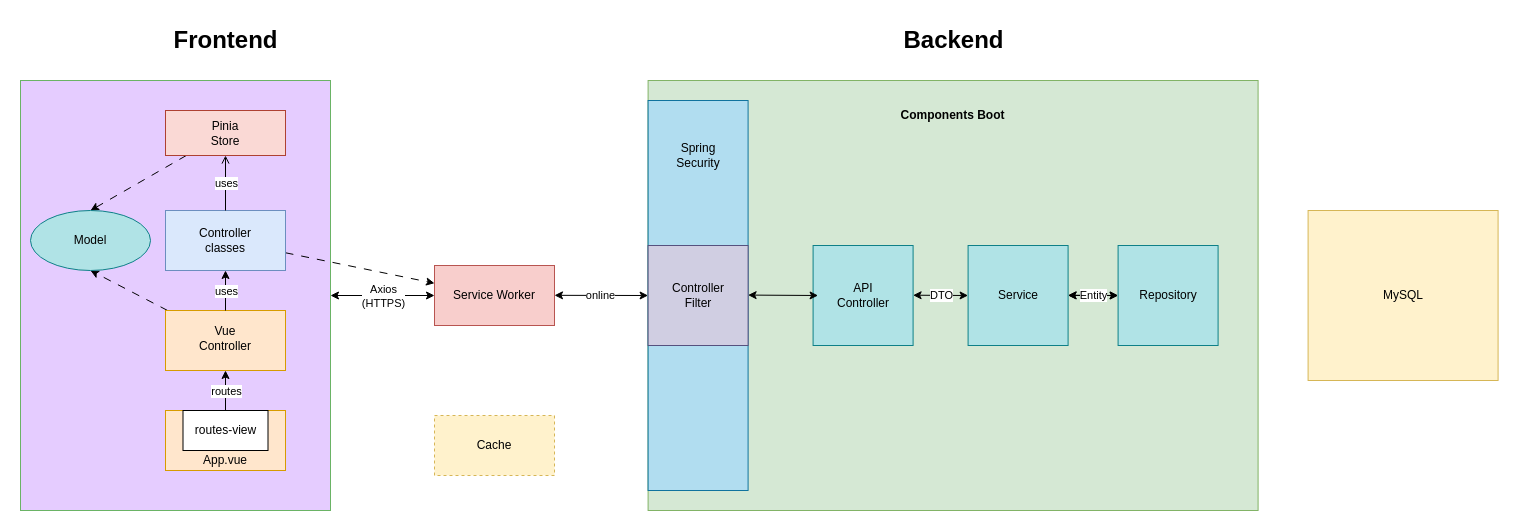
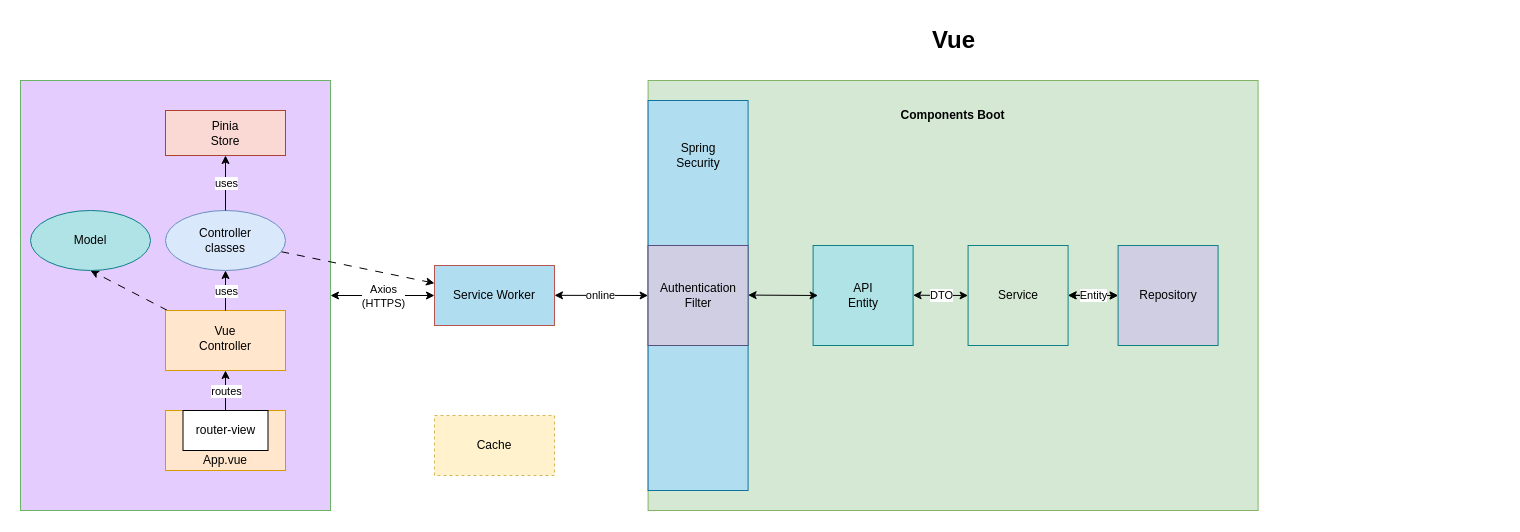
(226, 41) -> none
(954, 41) -> (954, 41)
(226, 162) -> (226, 164)
(141, 181) -> none
(226, 241) -> (226, 241)
(495, 296) -> (495, 296)
(699, 296) -> (699, 296)
(864, 296) -> (864, 296)
(1018, 296) -> (1018, 296)
(1168, 296) -> (1168, 296)
(1403, 296) -> none
(226, 431) -> (226, 431)
